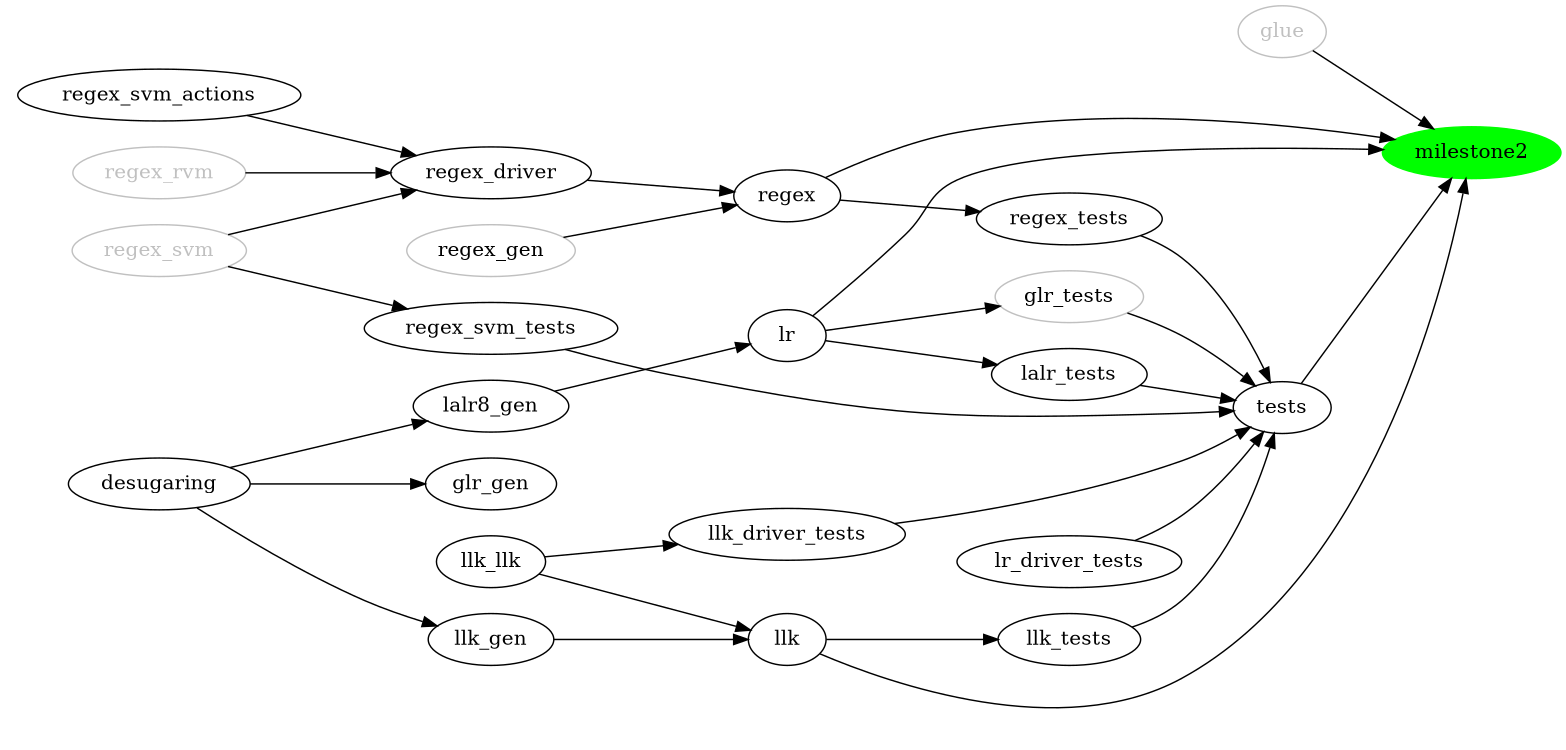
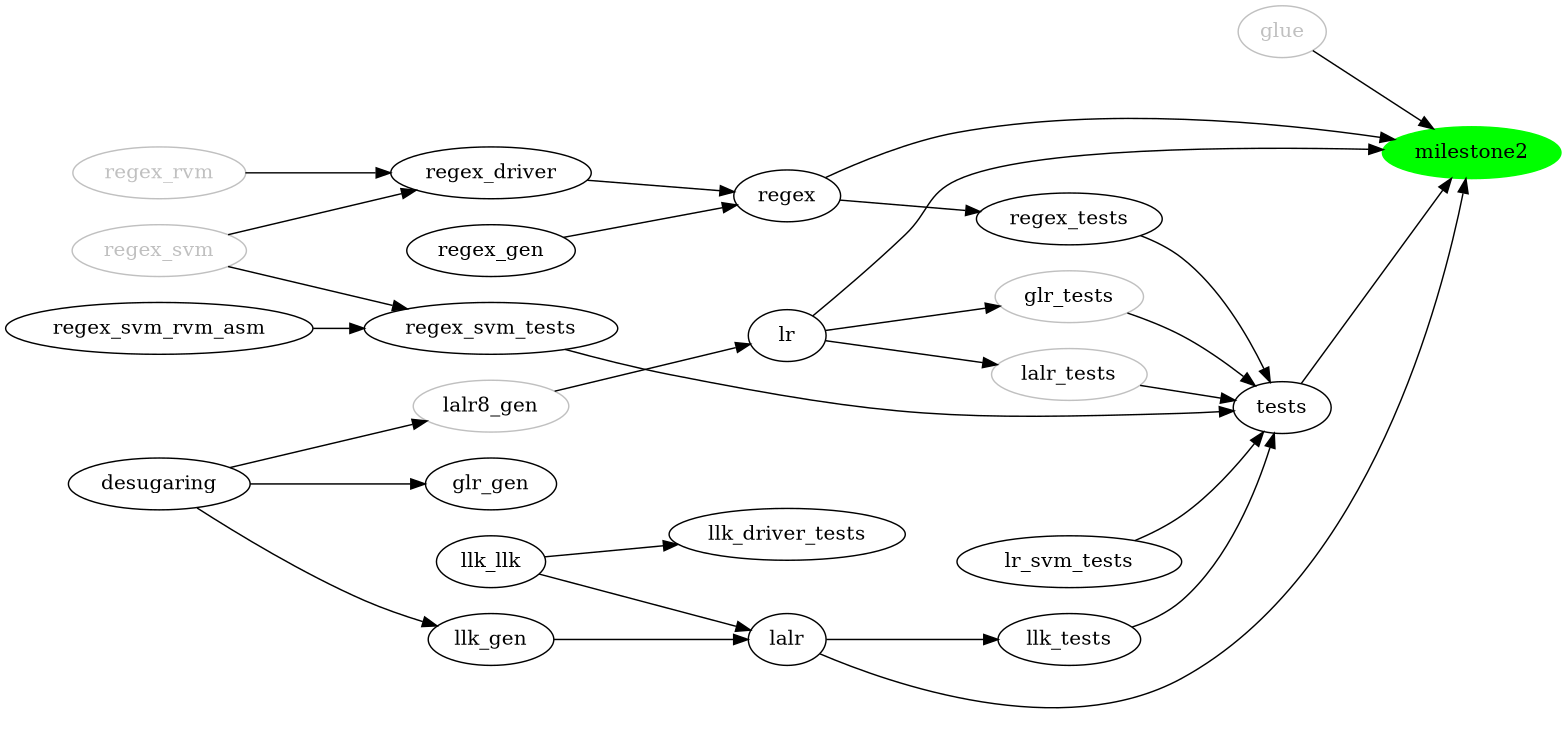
(159, 95) -> none
(491, 251) -> (491, 251)
none -> (159, 328)
(1069, 374) -> (1069, 374)
(491, 406) -> (491, 406)
(1070, 493) -> none
(1069, 562) -> (1069, 562)
(787, 639) -> (787, 639)
